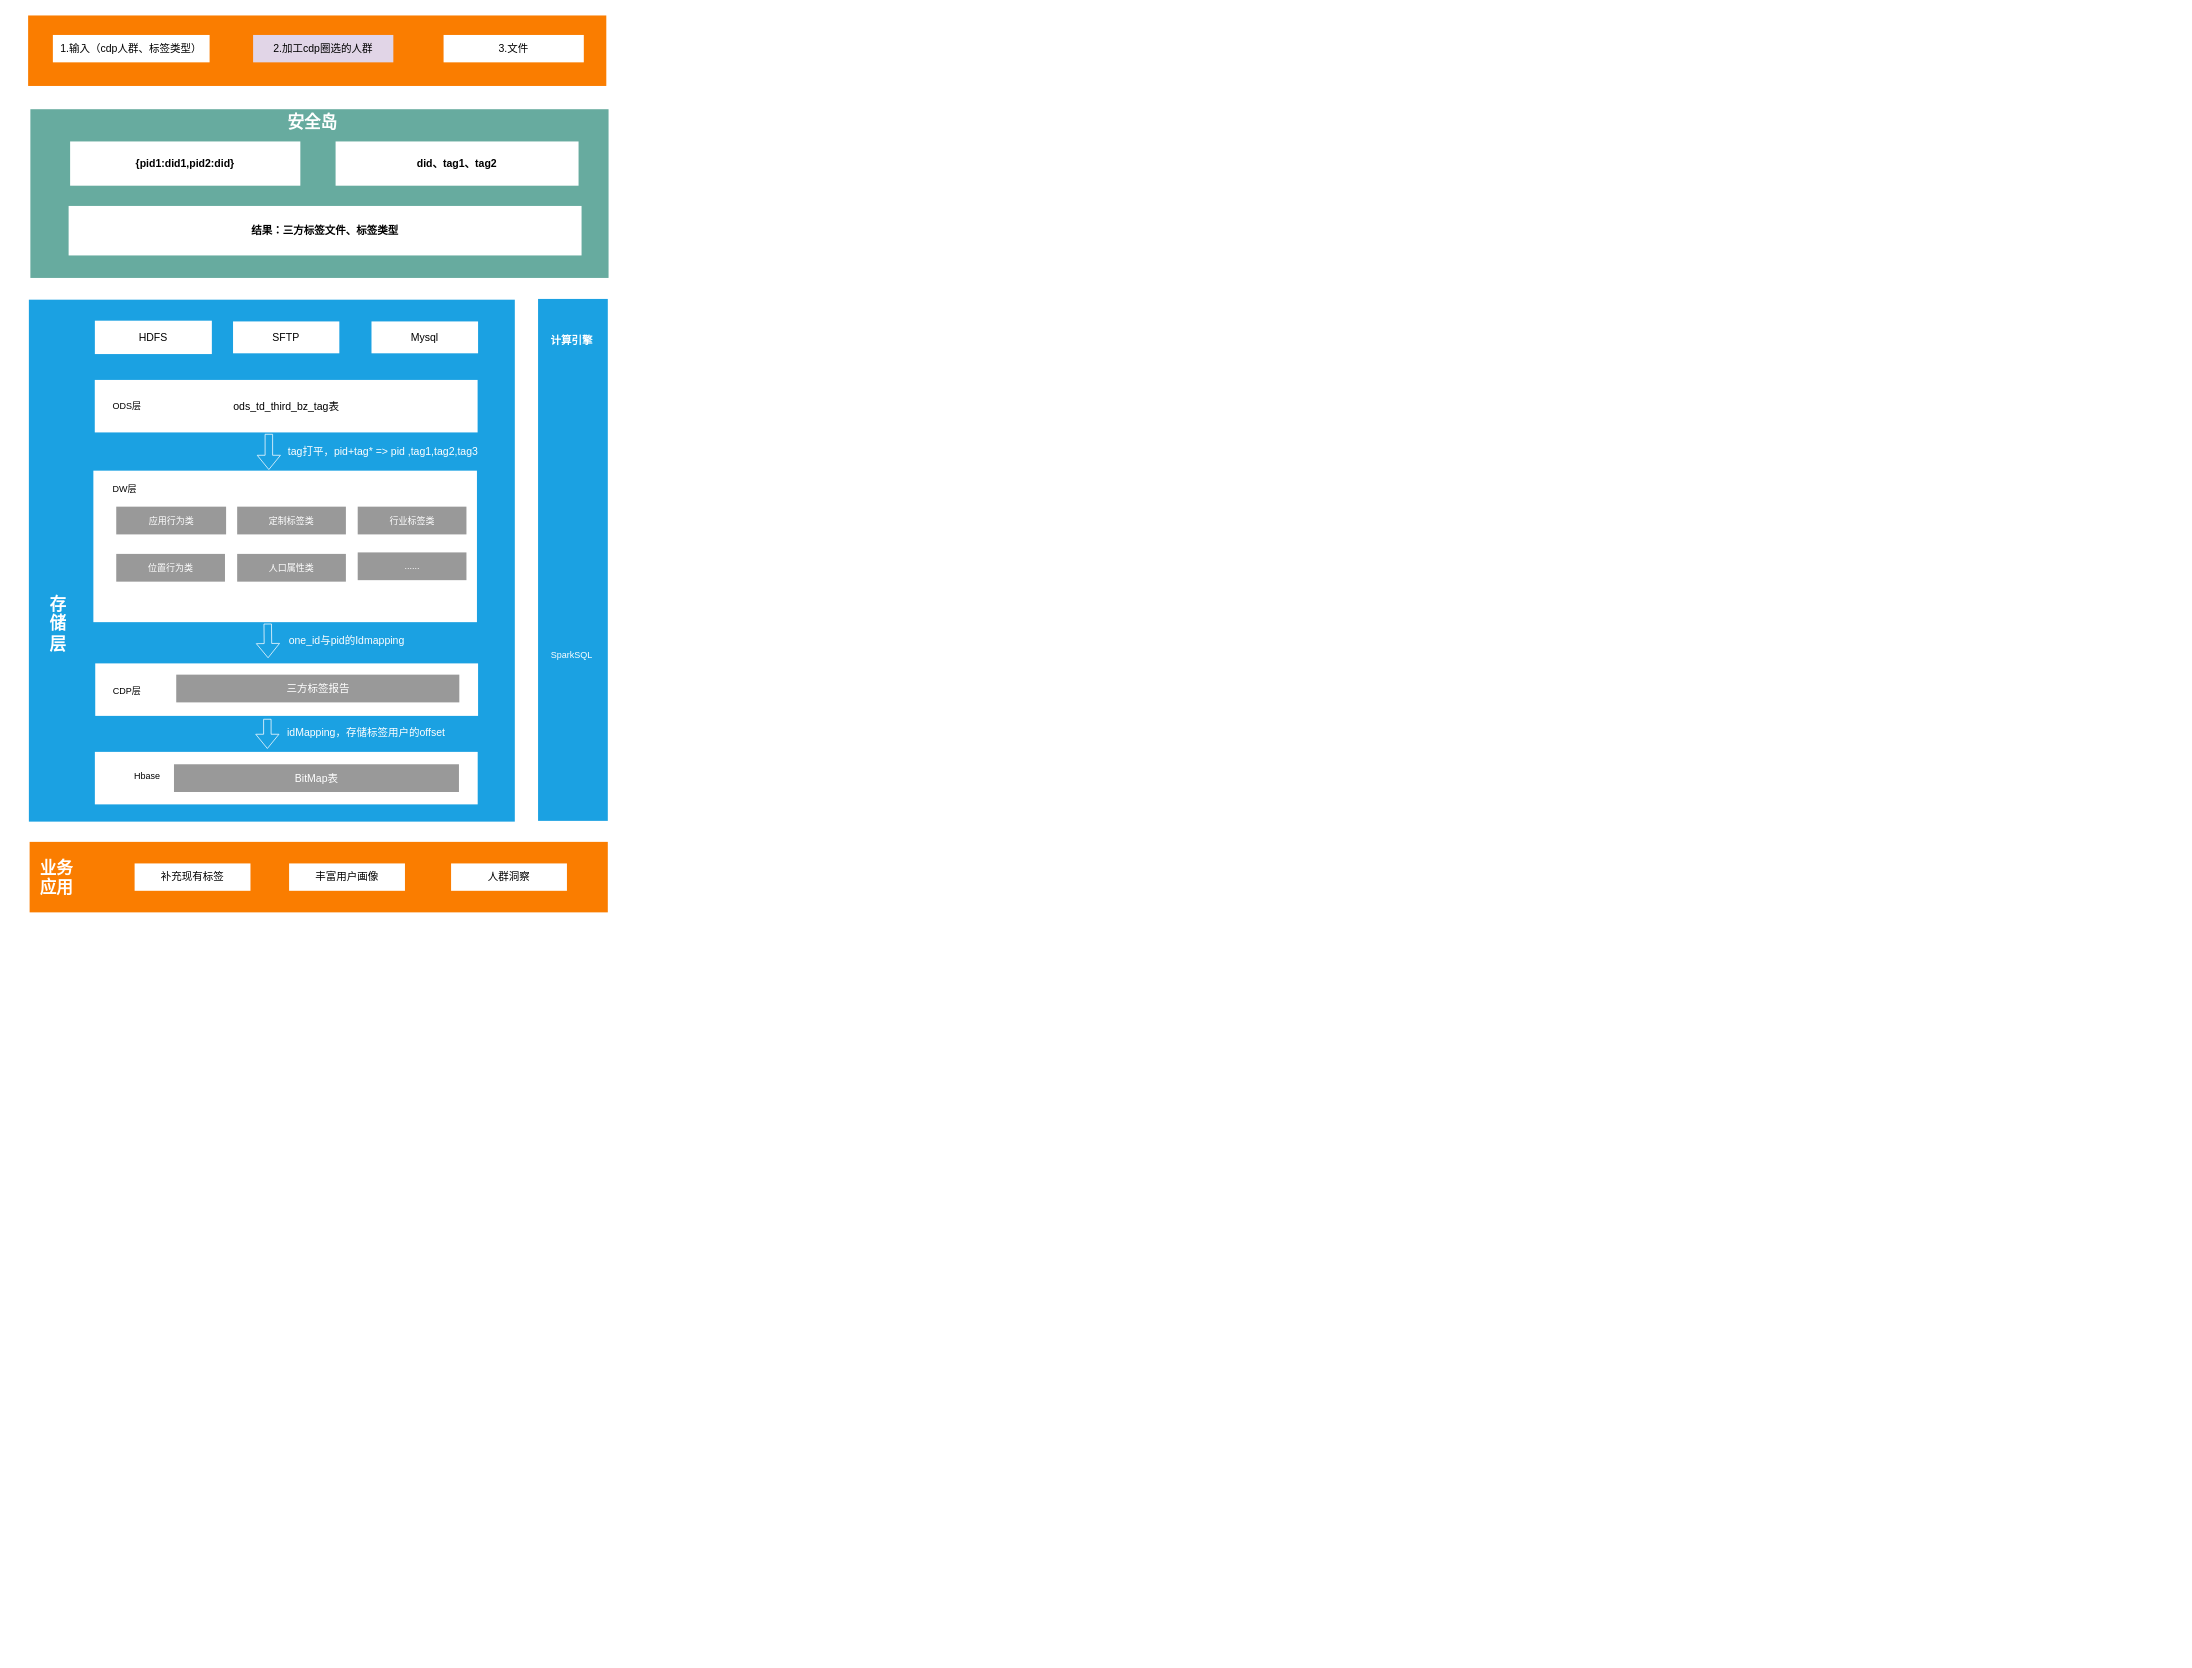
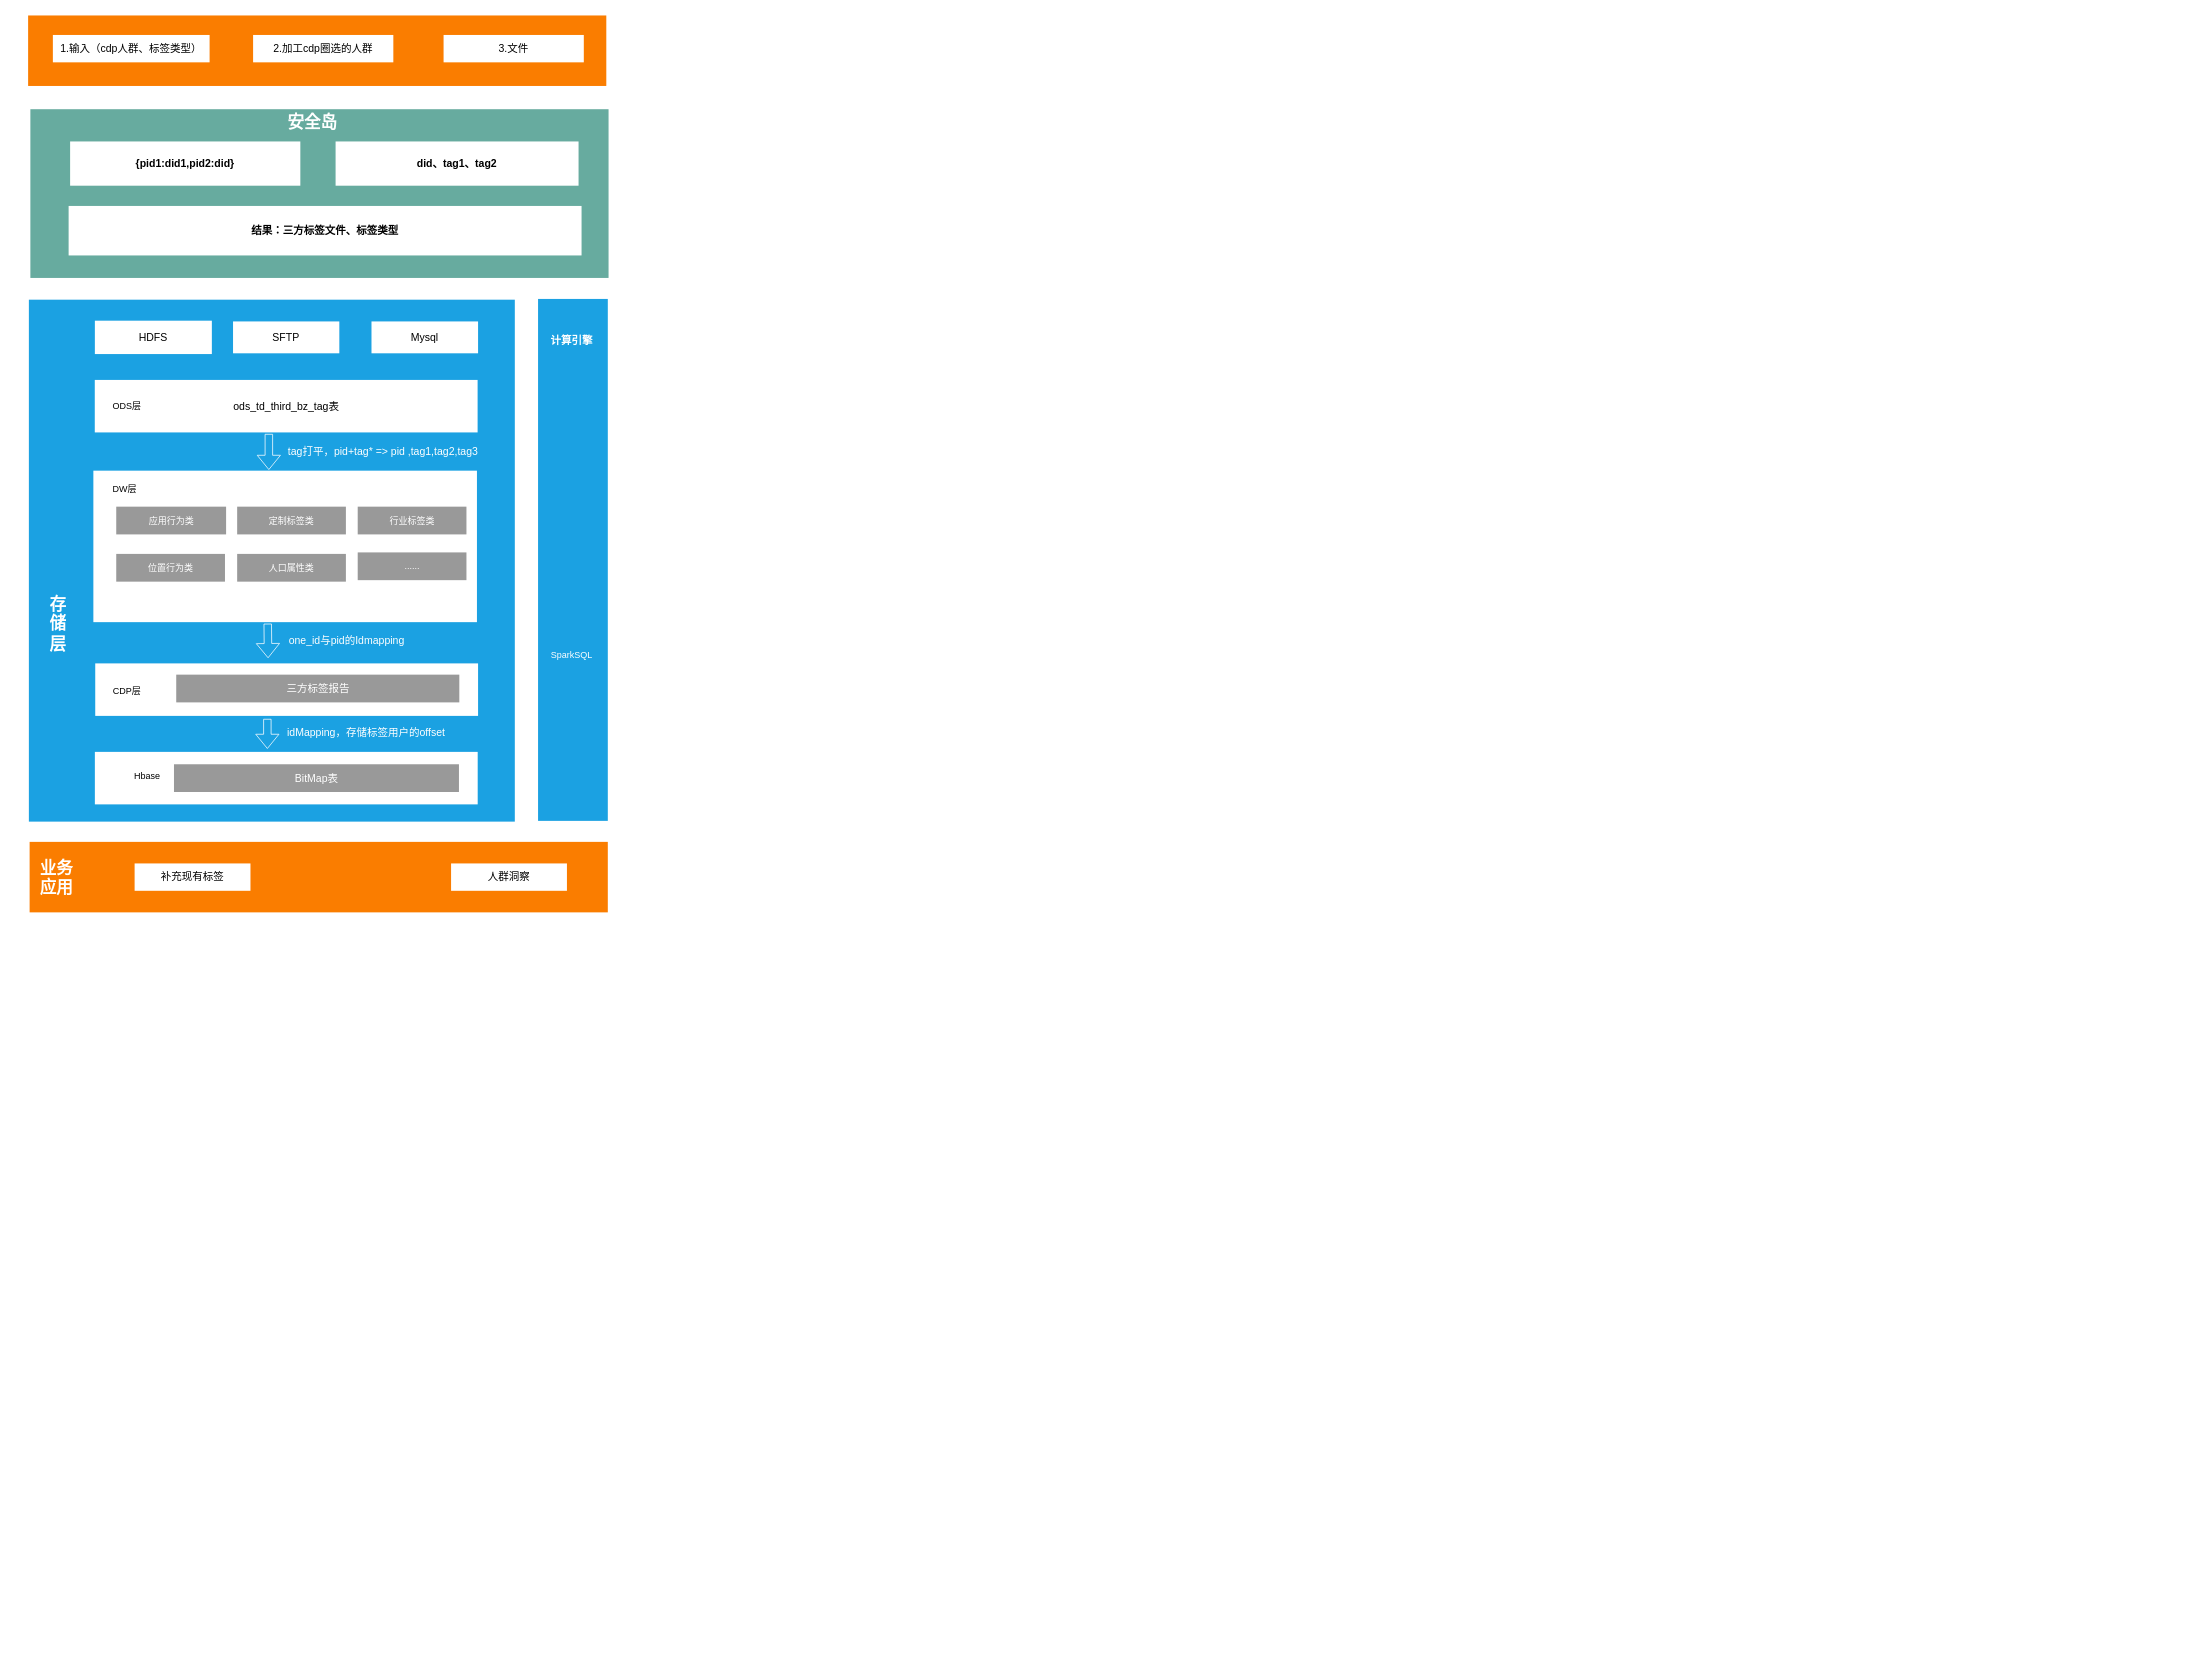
(323, 49) -> (323, 49)
(347, 877) -> none
